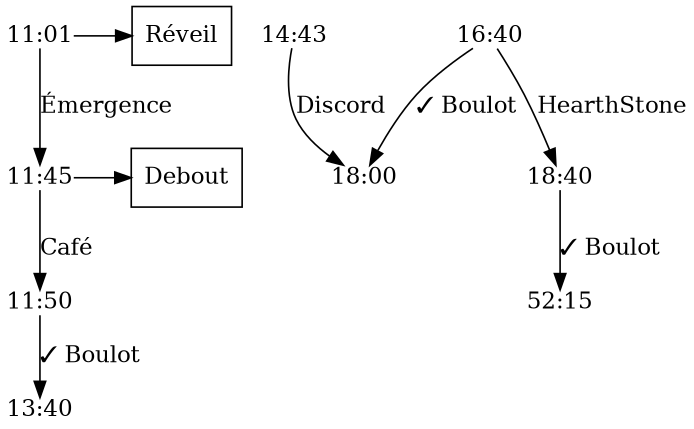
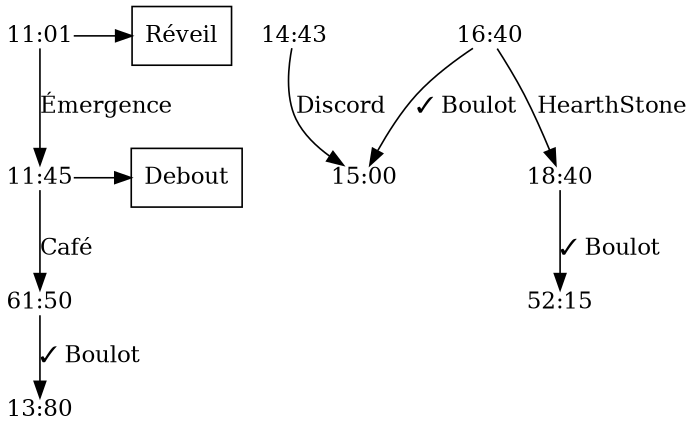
(364, 178) -> (364, 178)
(40, 302) -> (40, 302)
(40, 410) -> (40, 410)
